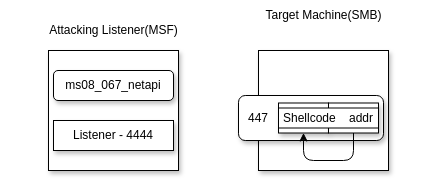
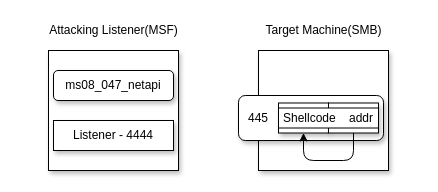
(324, 16) -> (324, 31)
(114, 86) -> (114, 86)
(259, 119) -> (259, 119)
